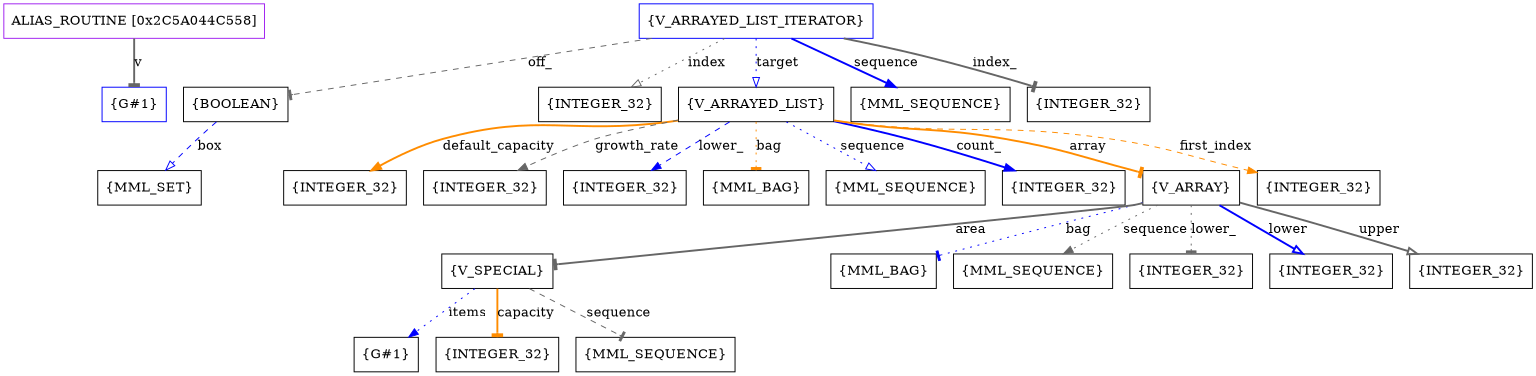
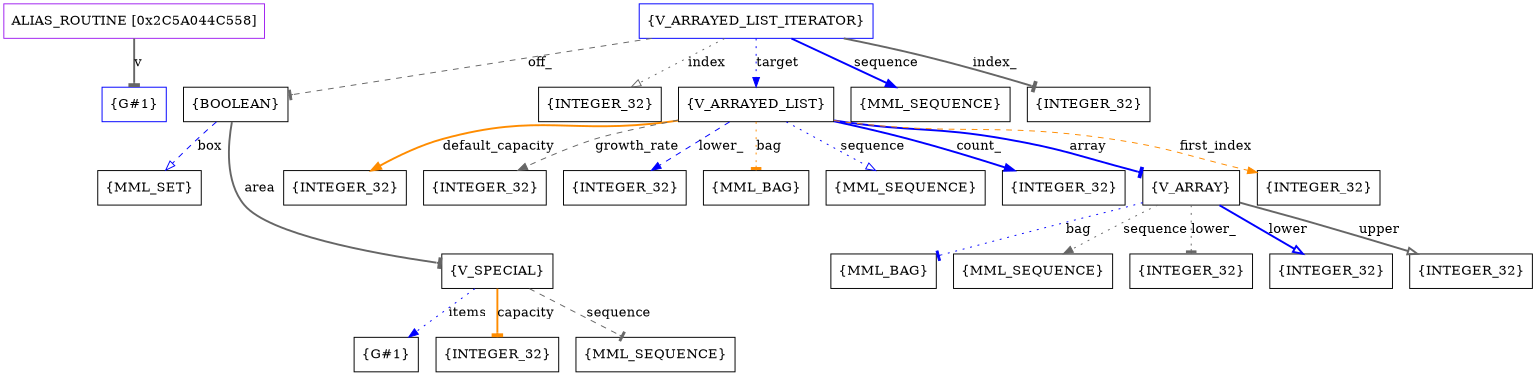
(756, 58) -> (756, 58)
(988, 136) -> (988, 136)
(851, 235) -> (295, 232)
